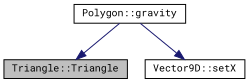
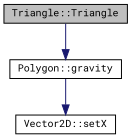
(102, 38) -> (66, 37)
(195, 69) -> (66, 124)
